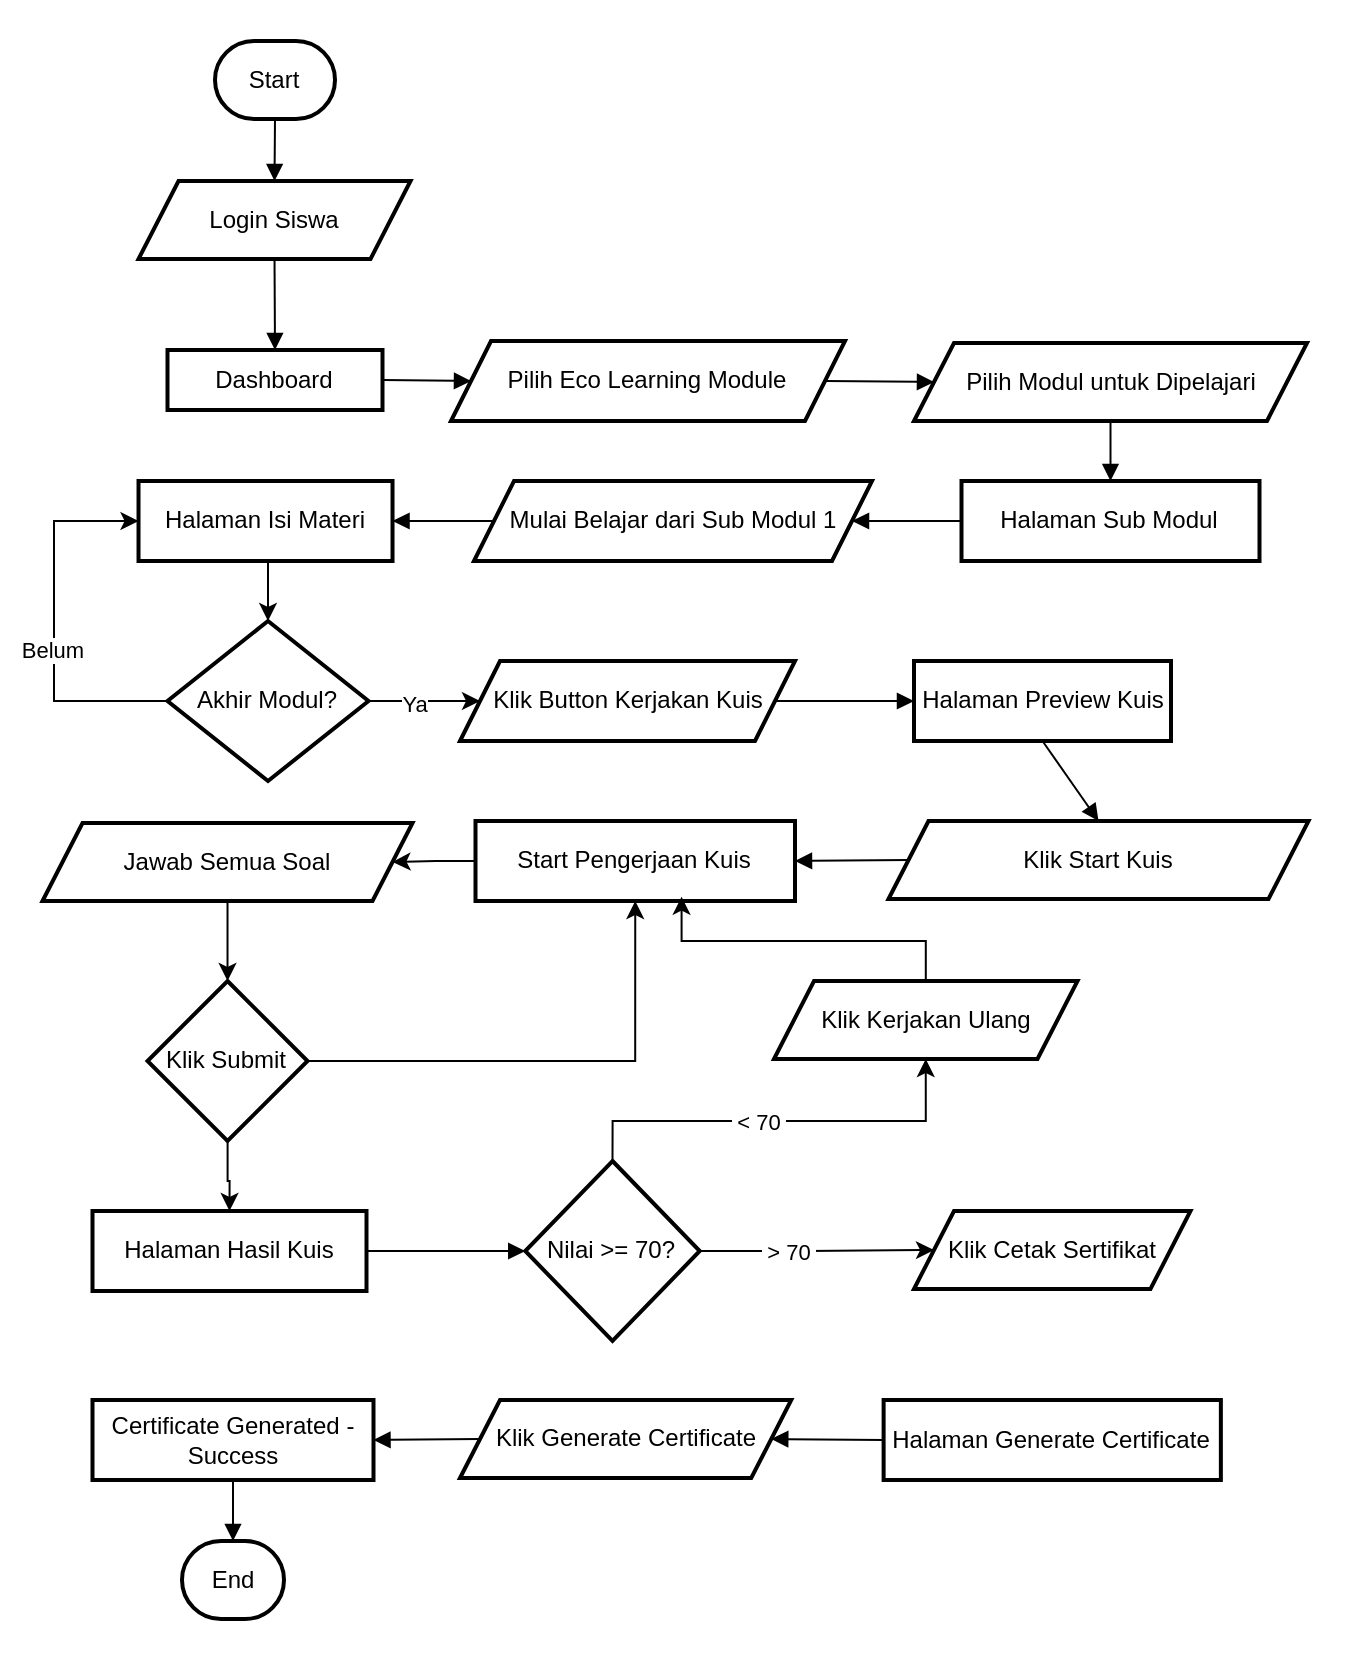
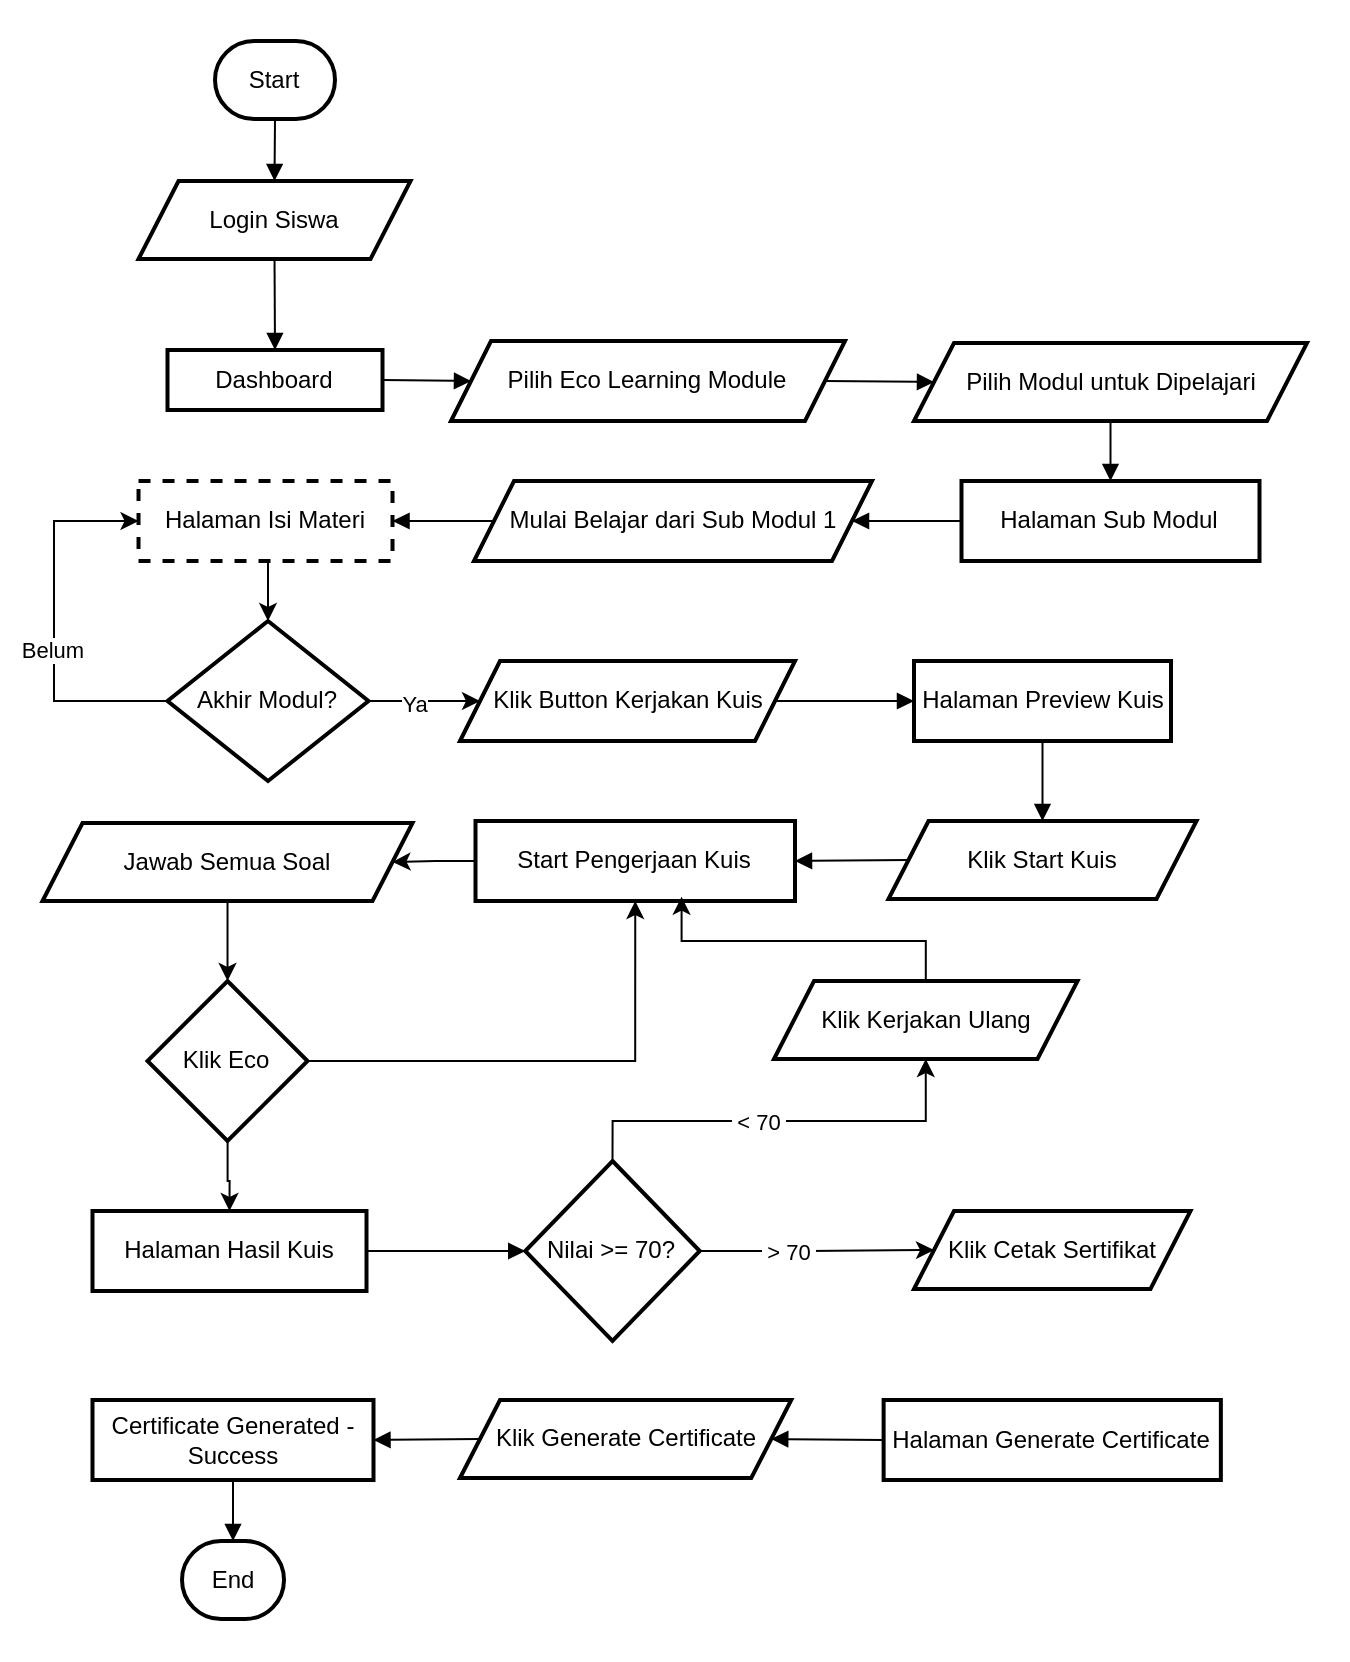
(266, 521) -> (266, 521)
(1099, 860) -> (1043, 860)
(227, 1061) -> (227, 1061)
